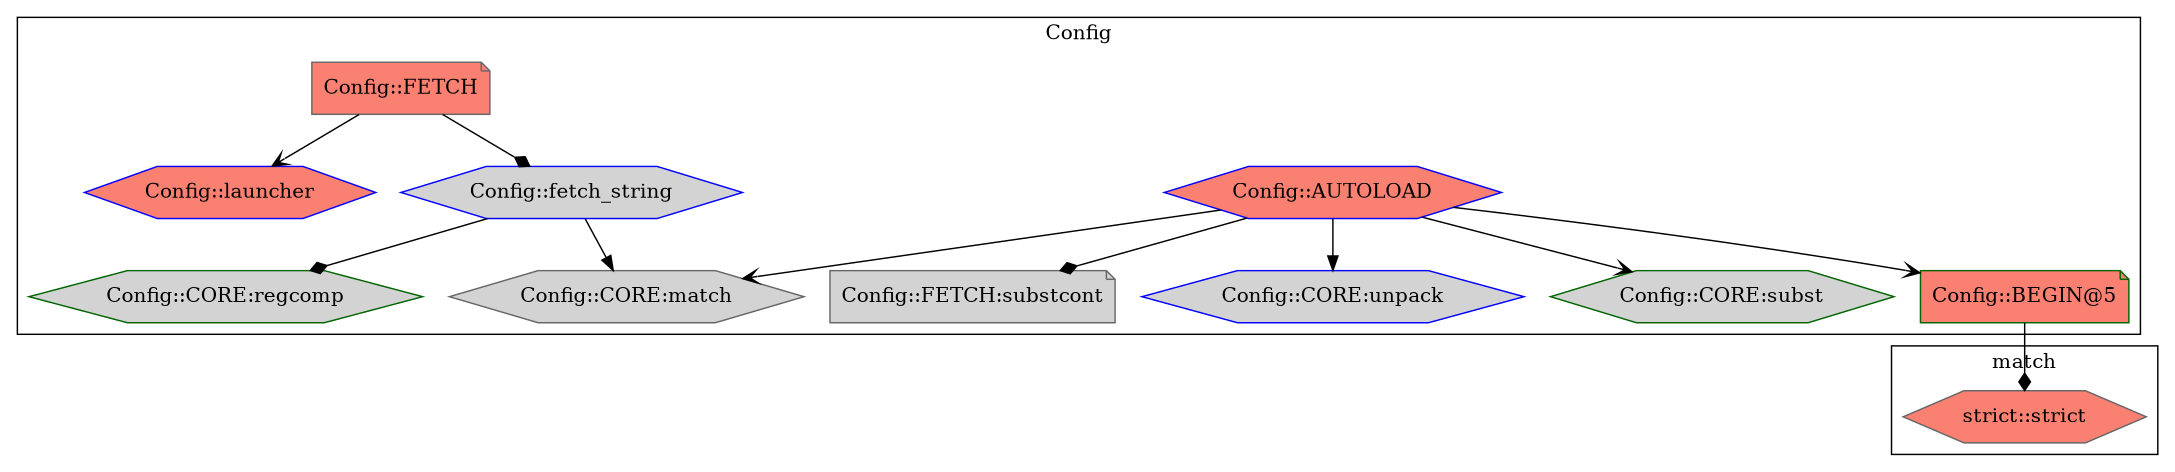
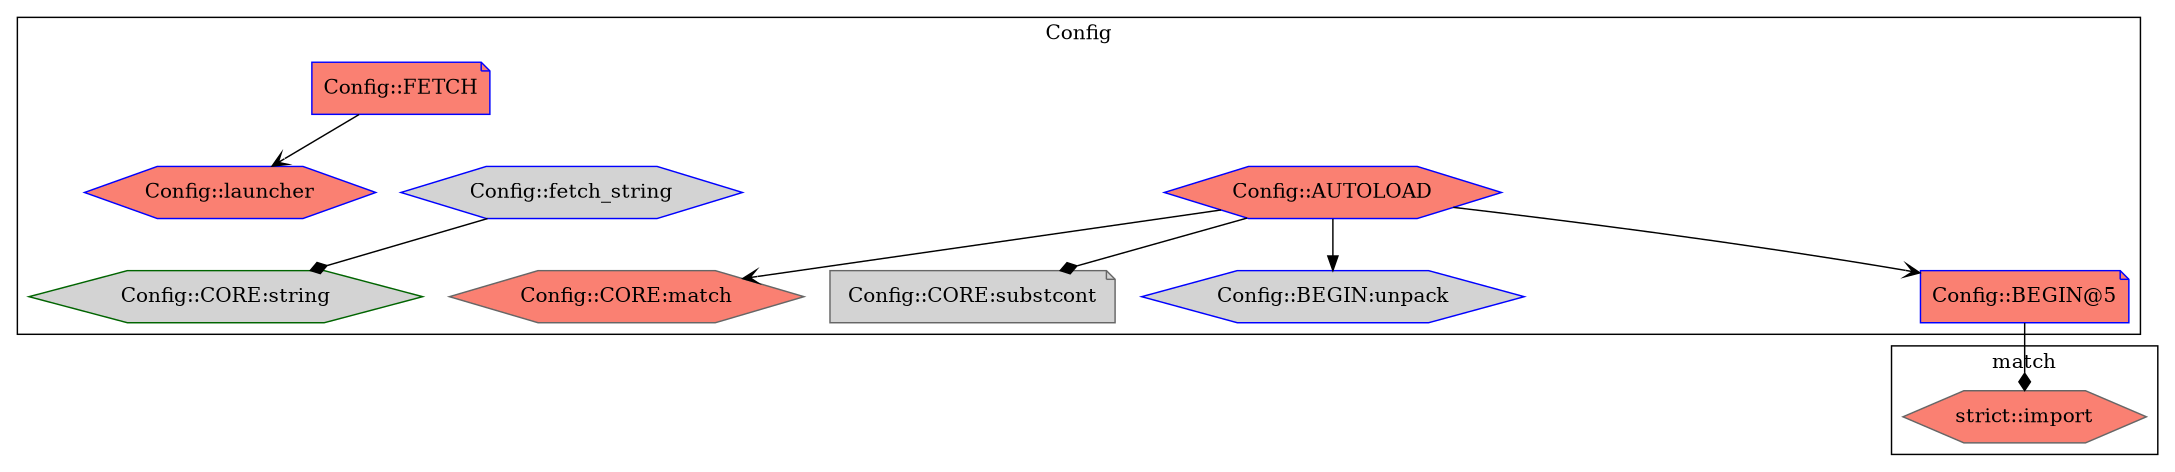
(401, 88) -> (401, 88)
(478, 136) -> none
(596, 238) -> none
(226, 297) -> (226, 297)
(627, 297) -> (627, 297)
(973, 297) -> (973, 297)
(1333, 297) -> (1333, 297)
(1722, 297) -> none
(2025, 297) -> (2025, 297)
(2025, 417) -> (2025, 417)
